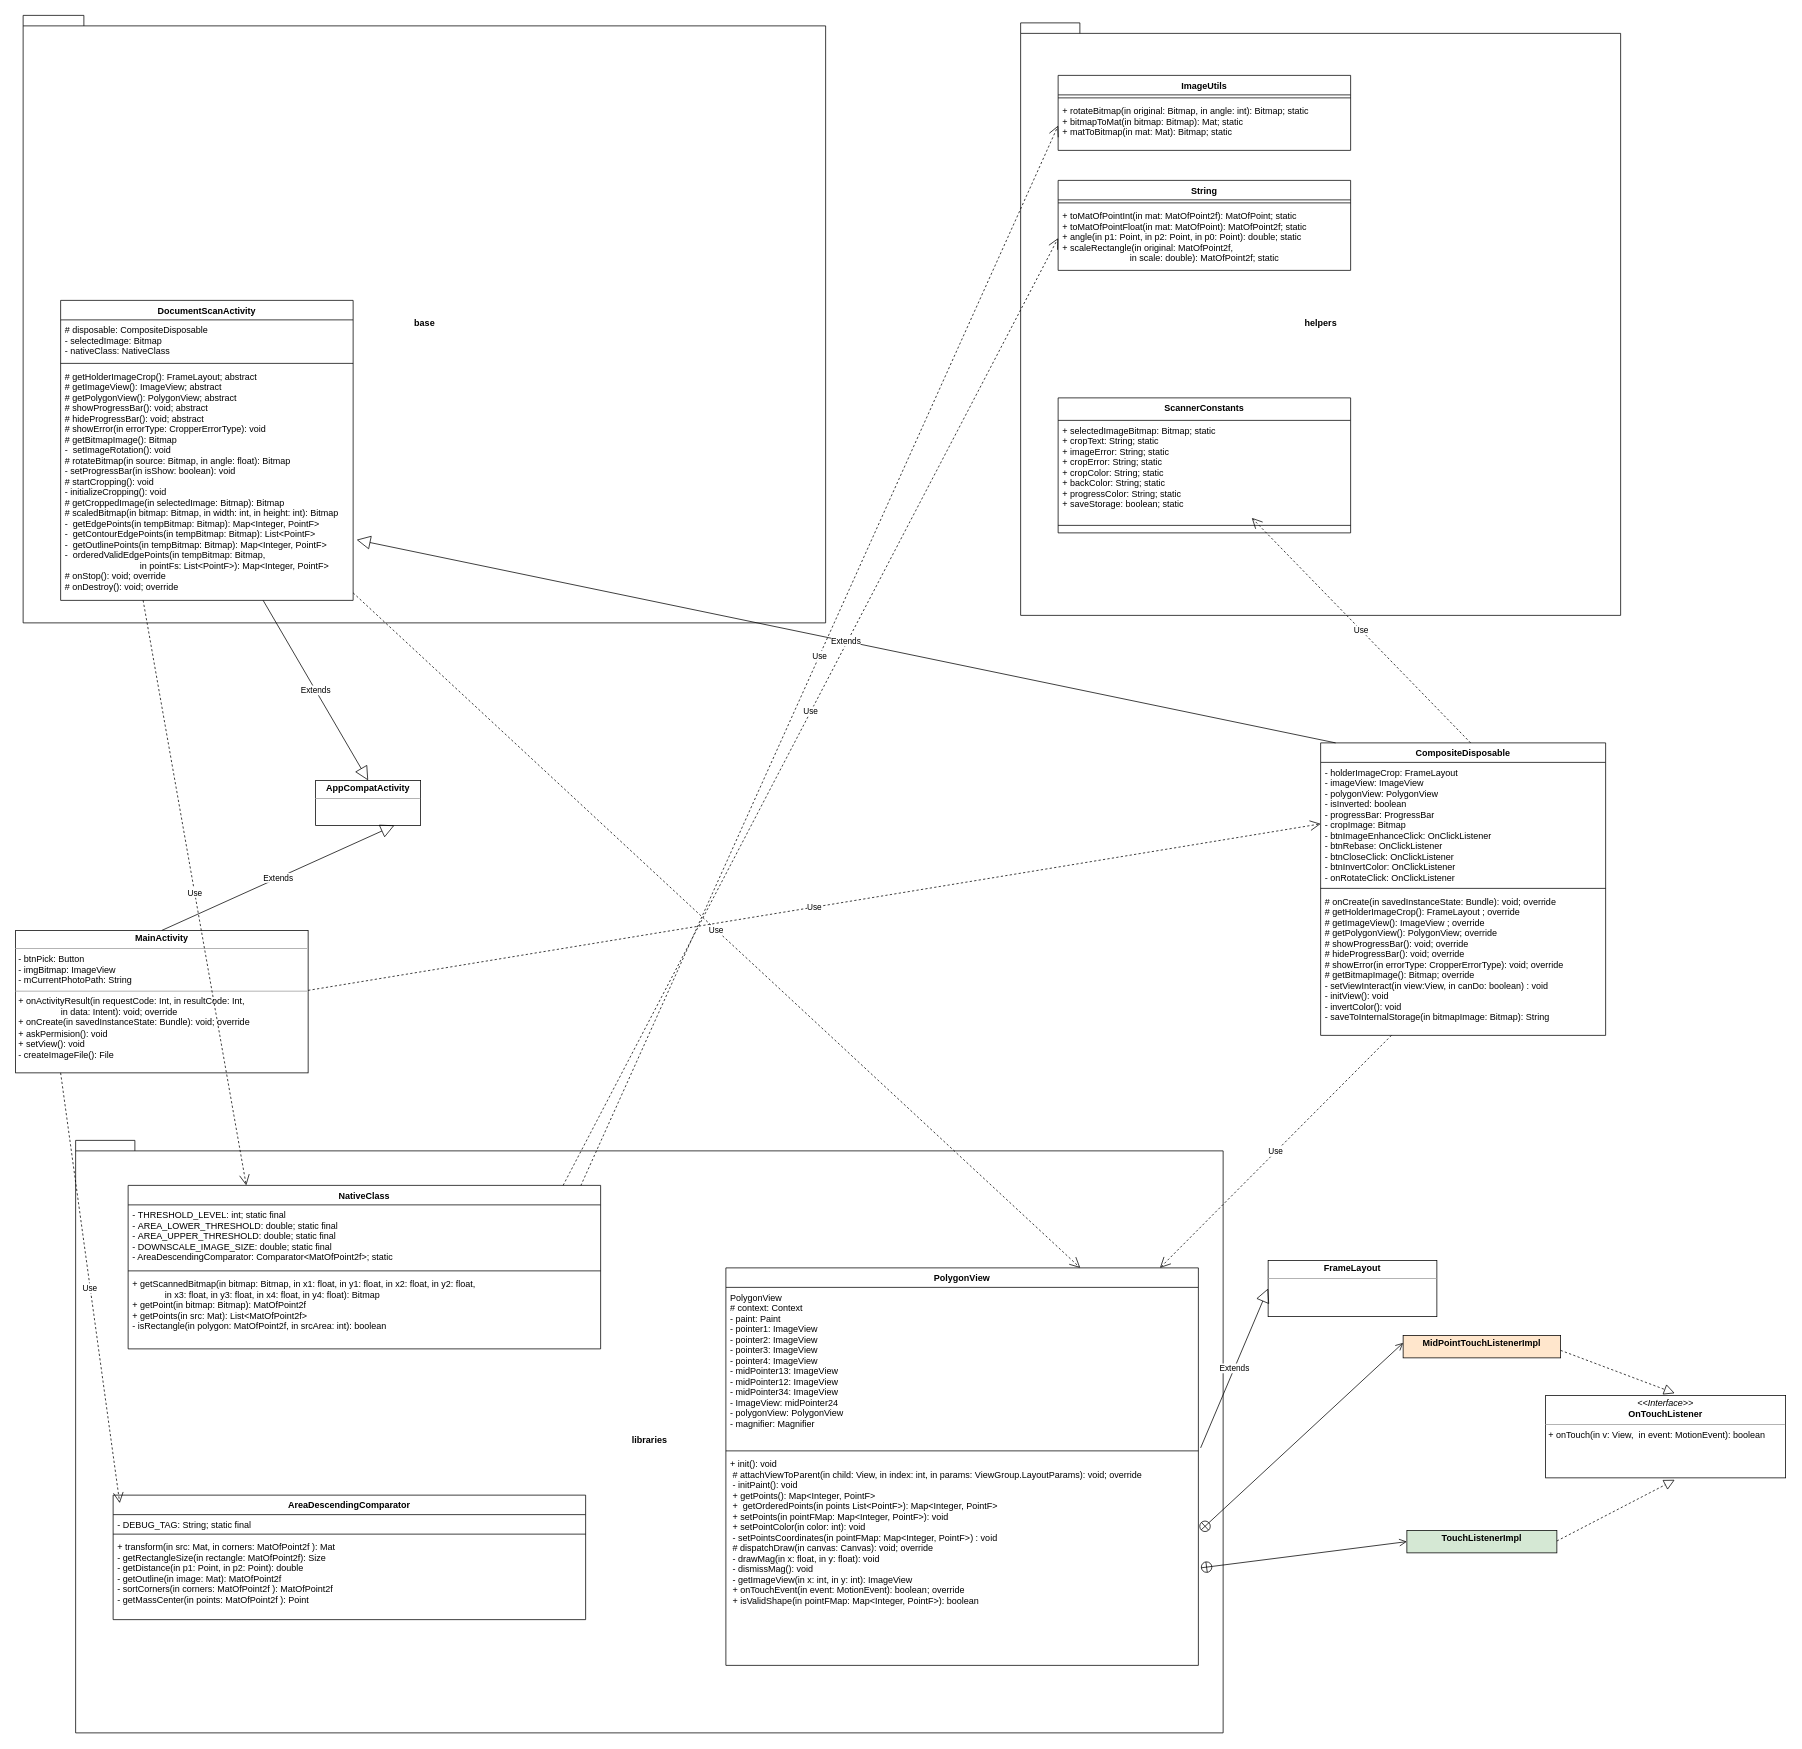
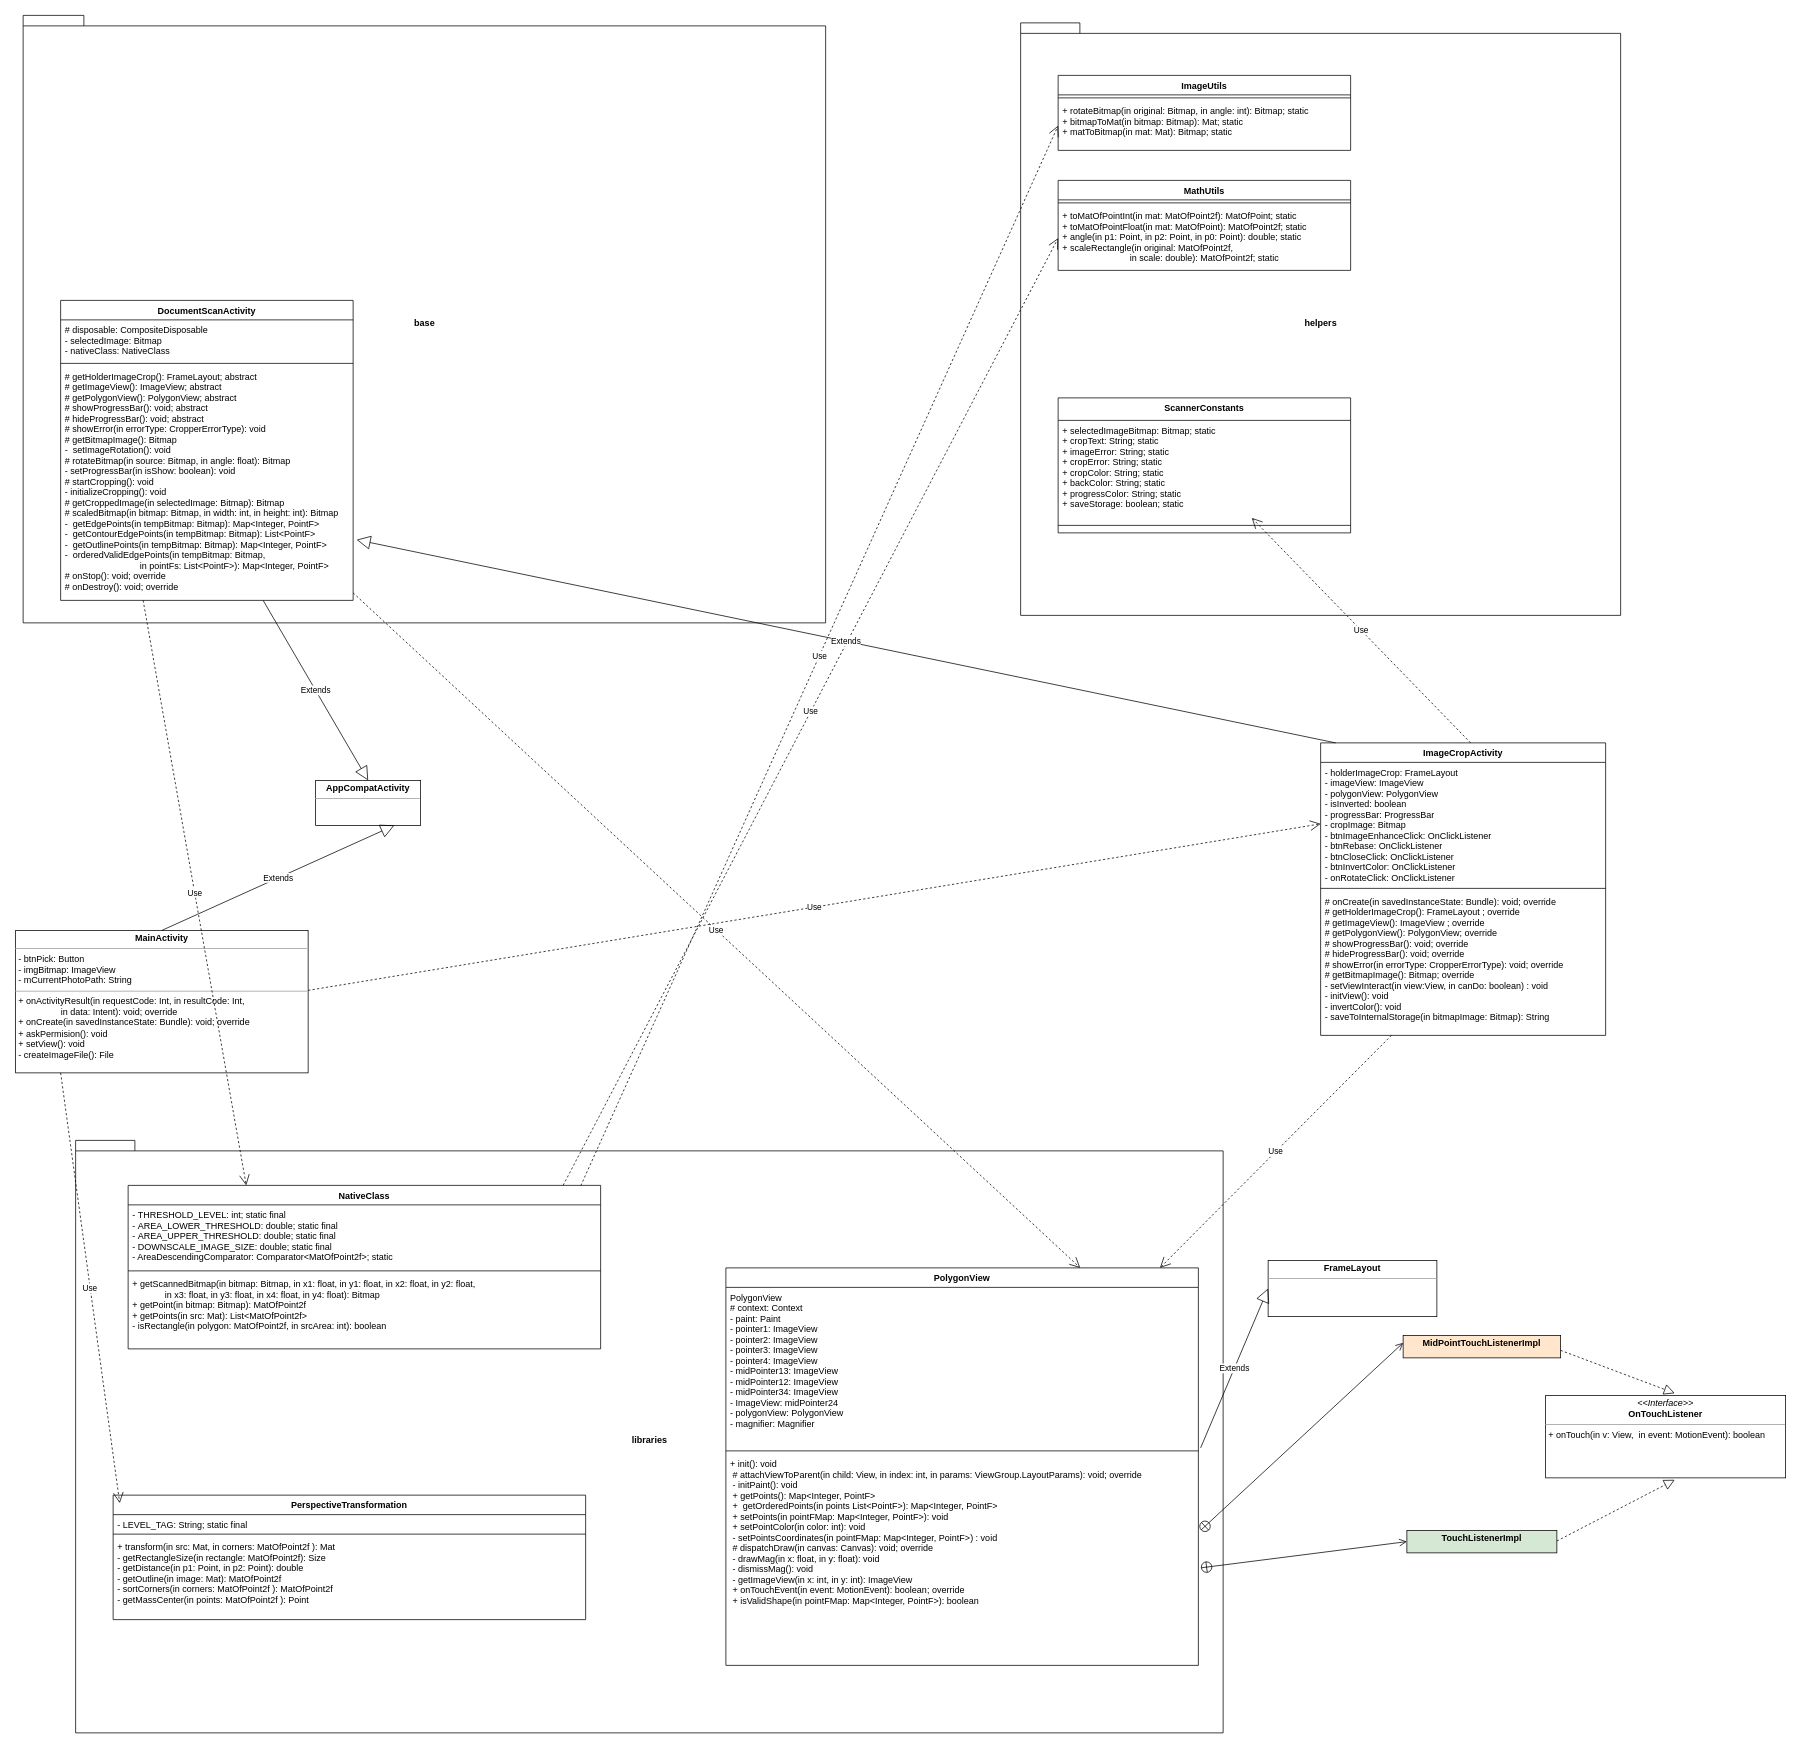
(1204, 191) -> (1204, 191)
(1463, 753) -> (1463, 753)
(349, 1505) -> (349, 1505)
(188, 1525) -> (188, 1525)
